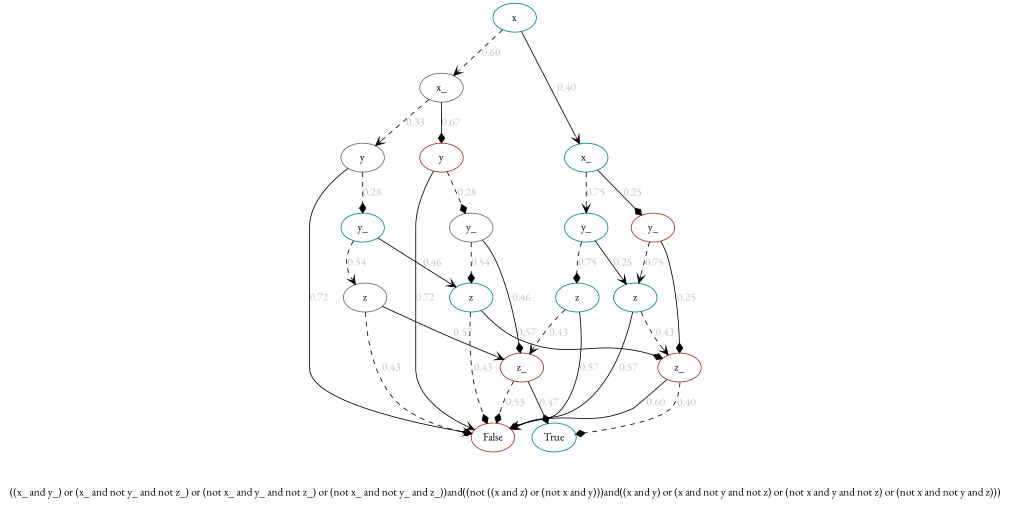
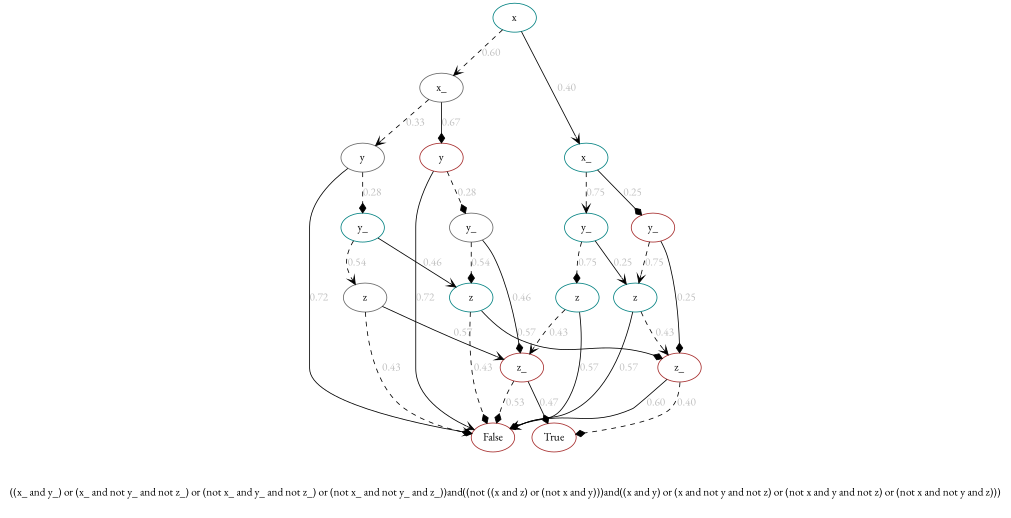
(554, 437) -> (554, 437)
